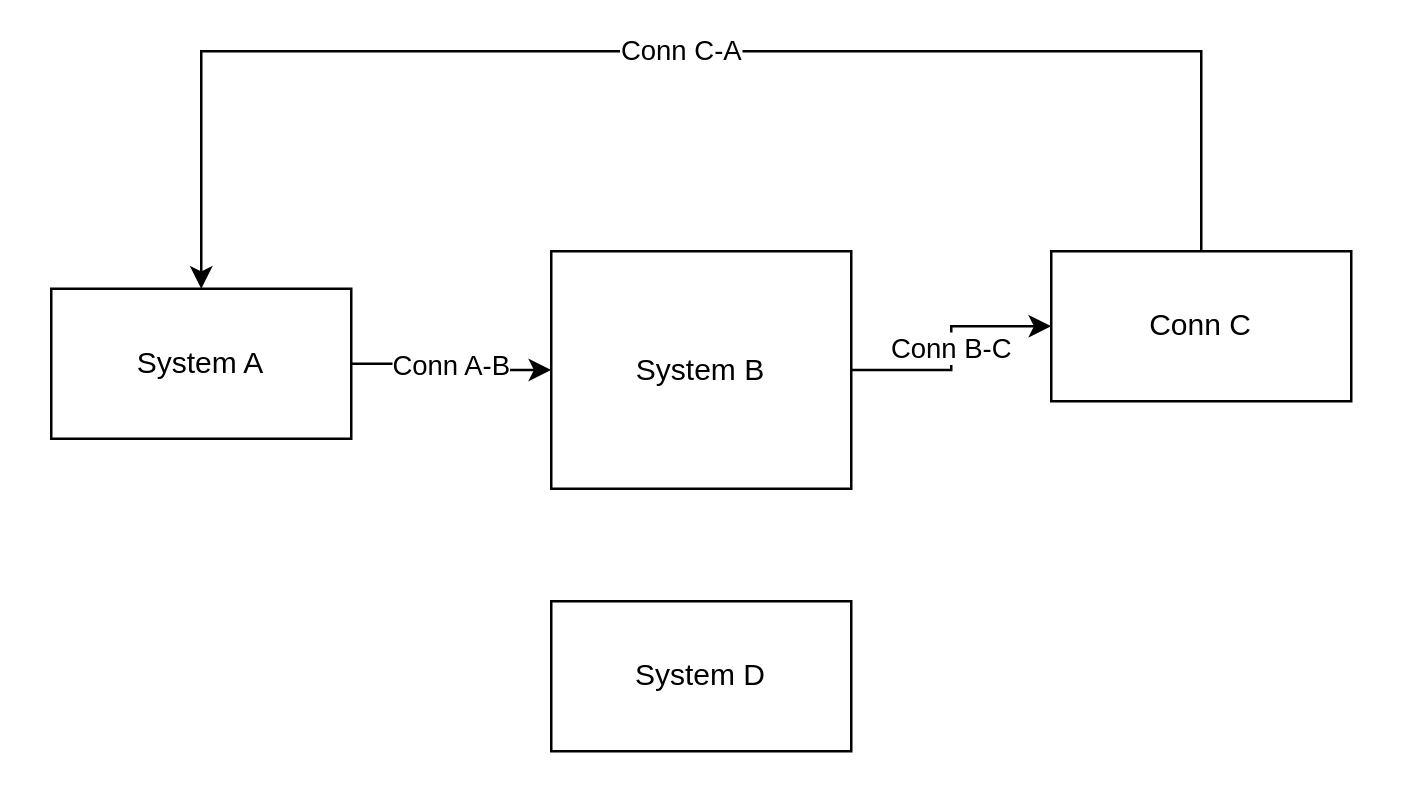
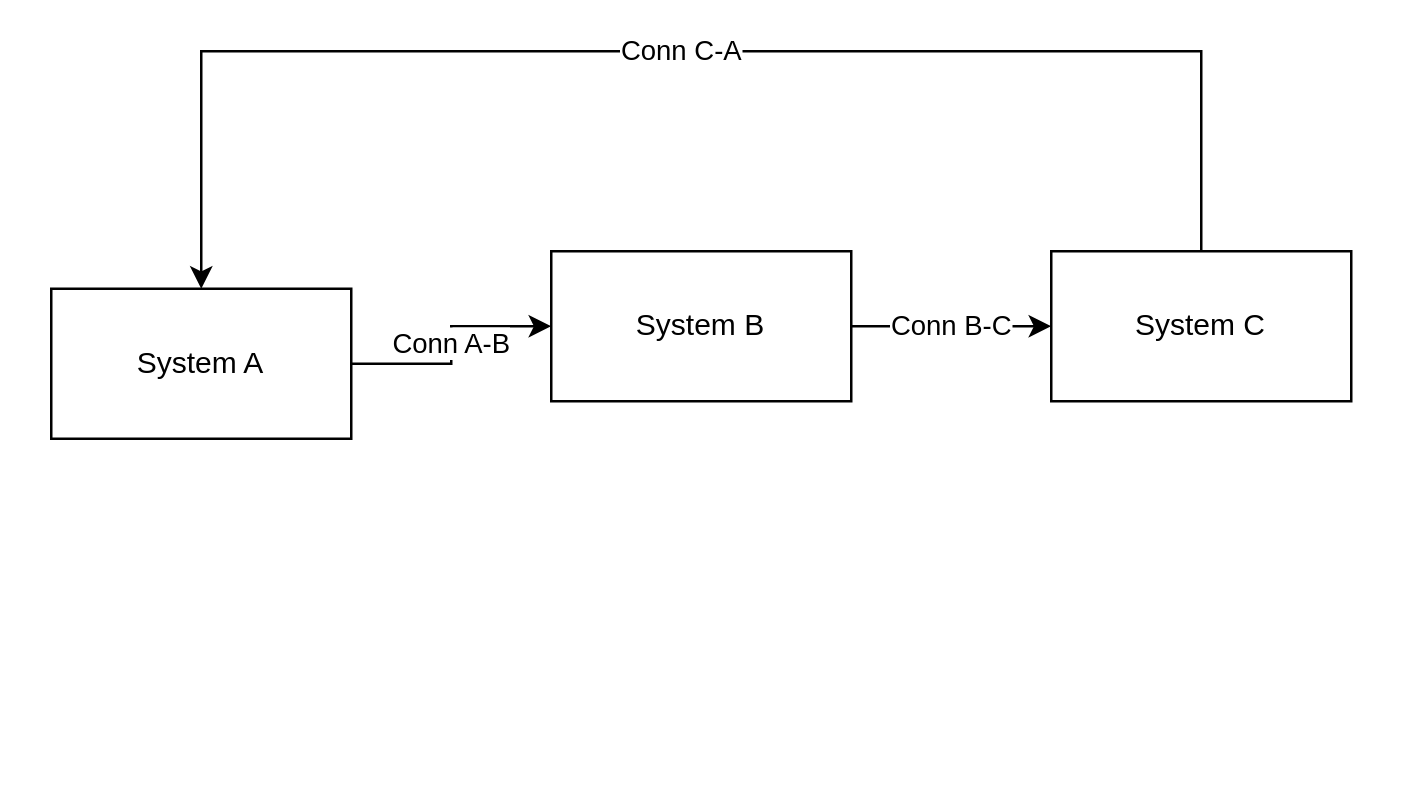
(1201, 326) -> (1201, 326)
(701, 370) -> (701, 326)
(701, 676) -> none
